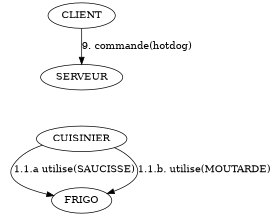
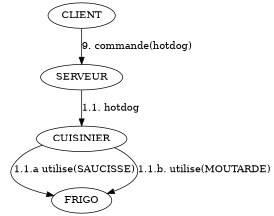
none -> (82, 104)
